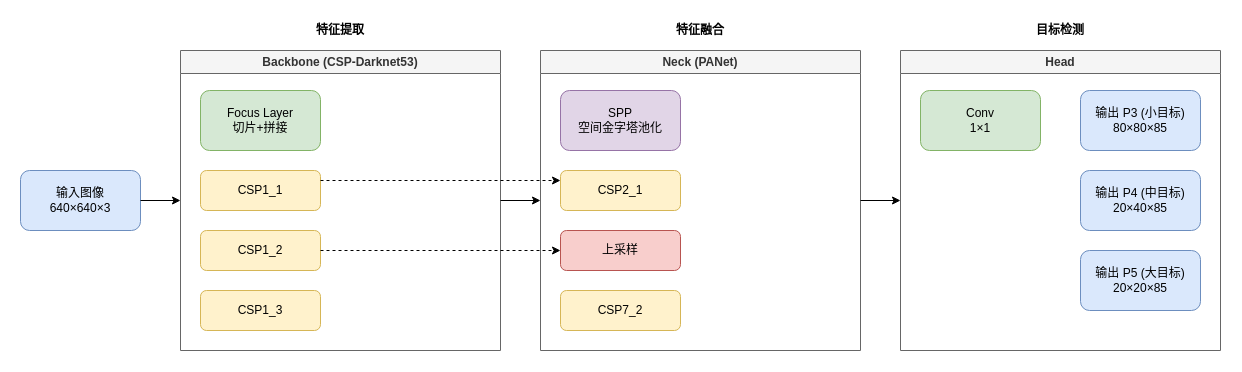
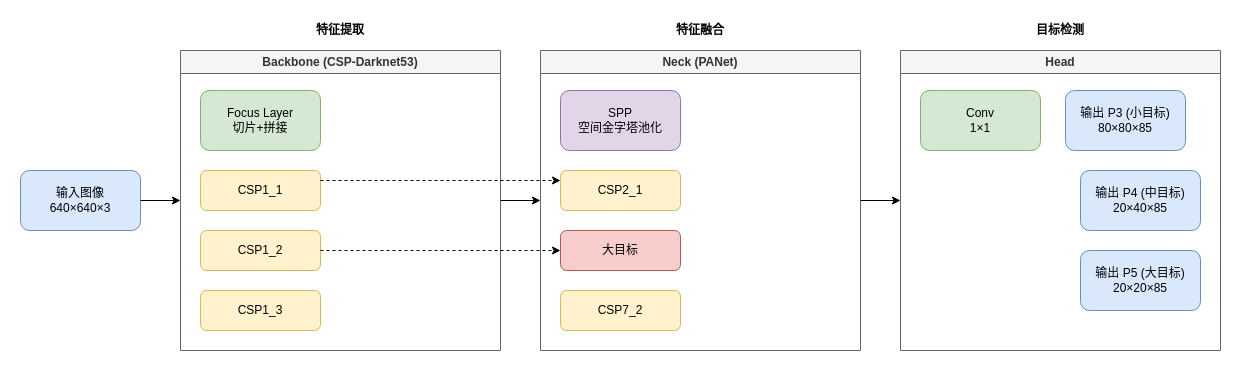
(1141, 121) -> (1126, 121)
(621, 251) -> (621, 251)
